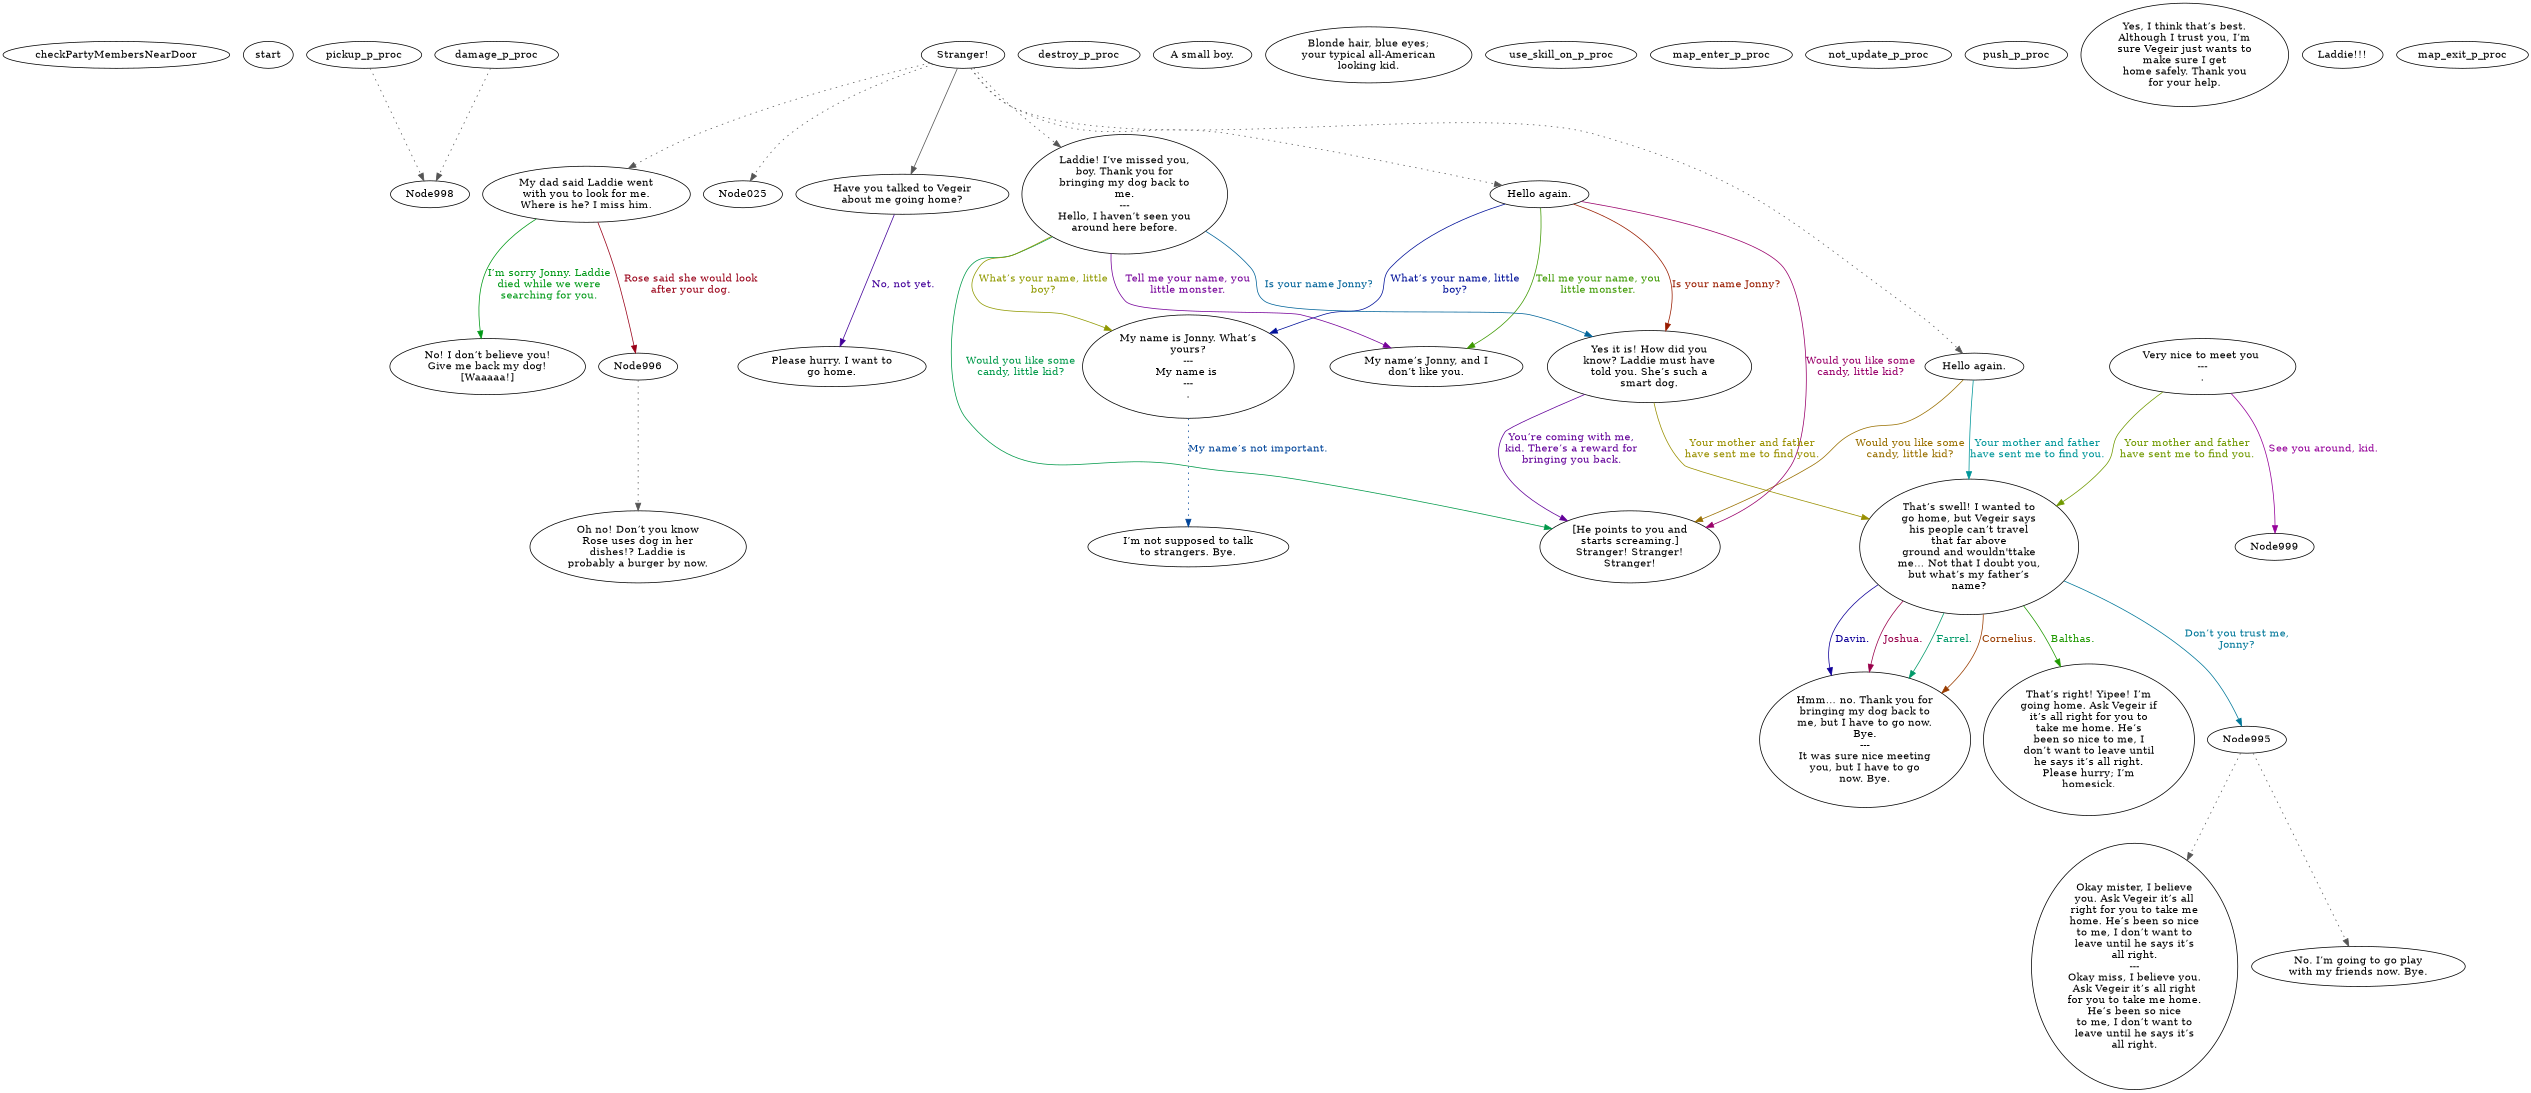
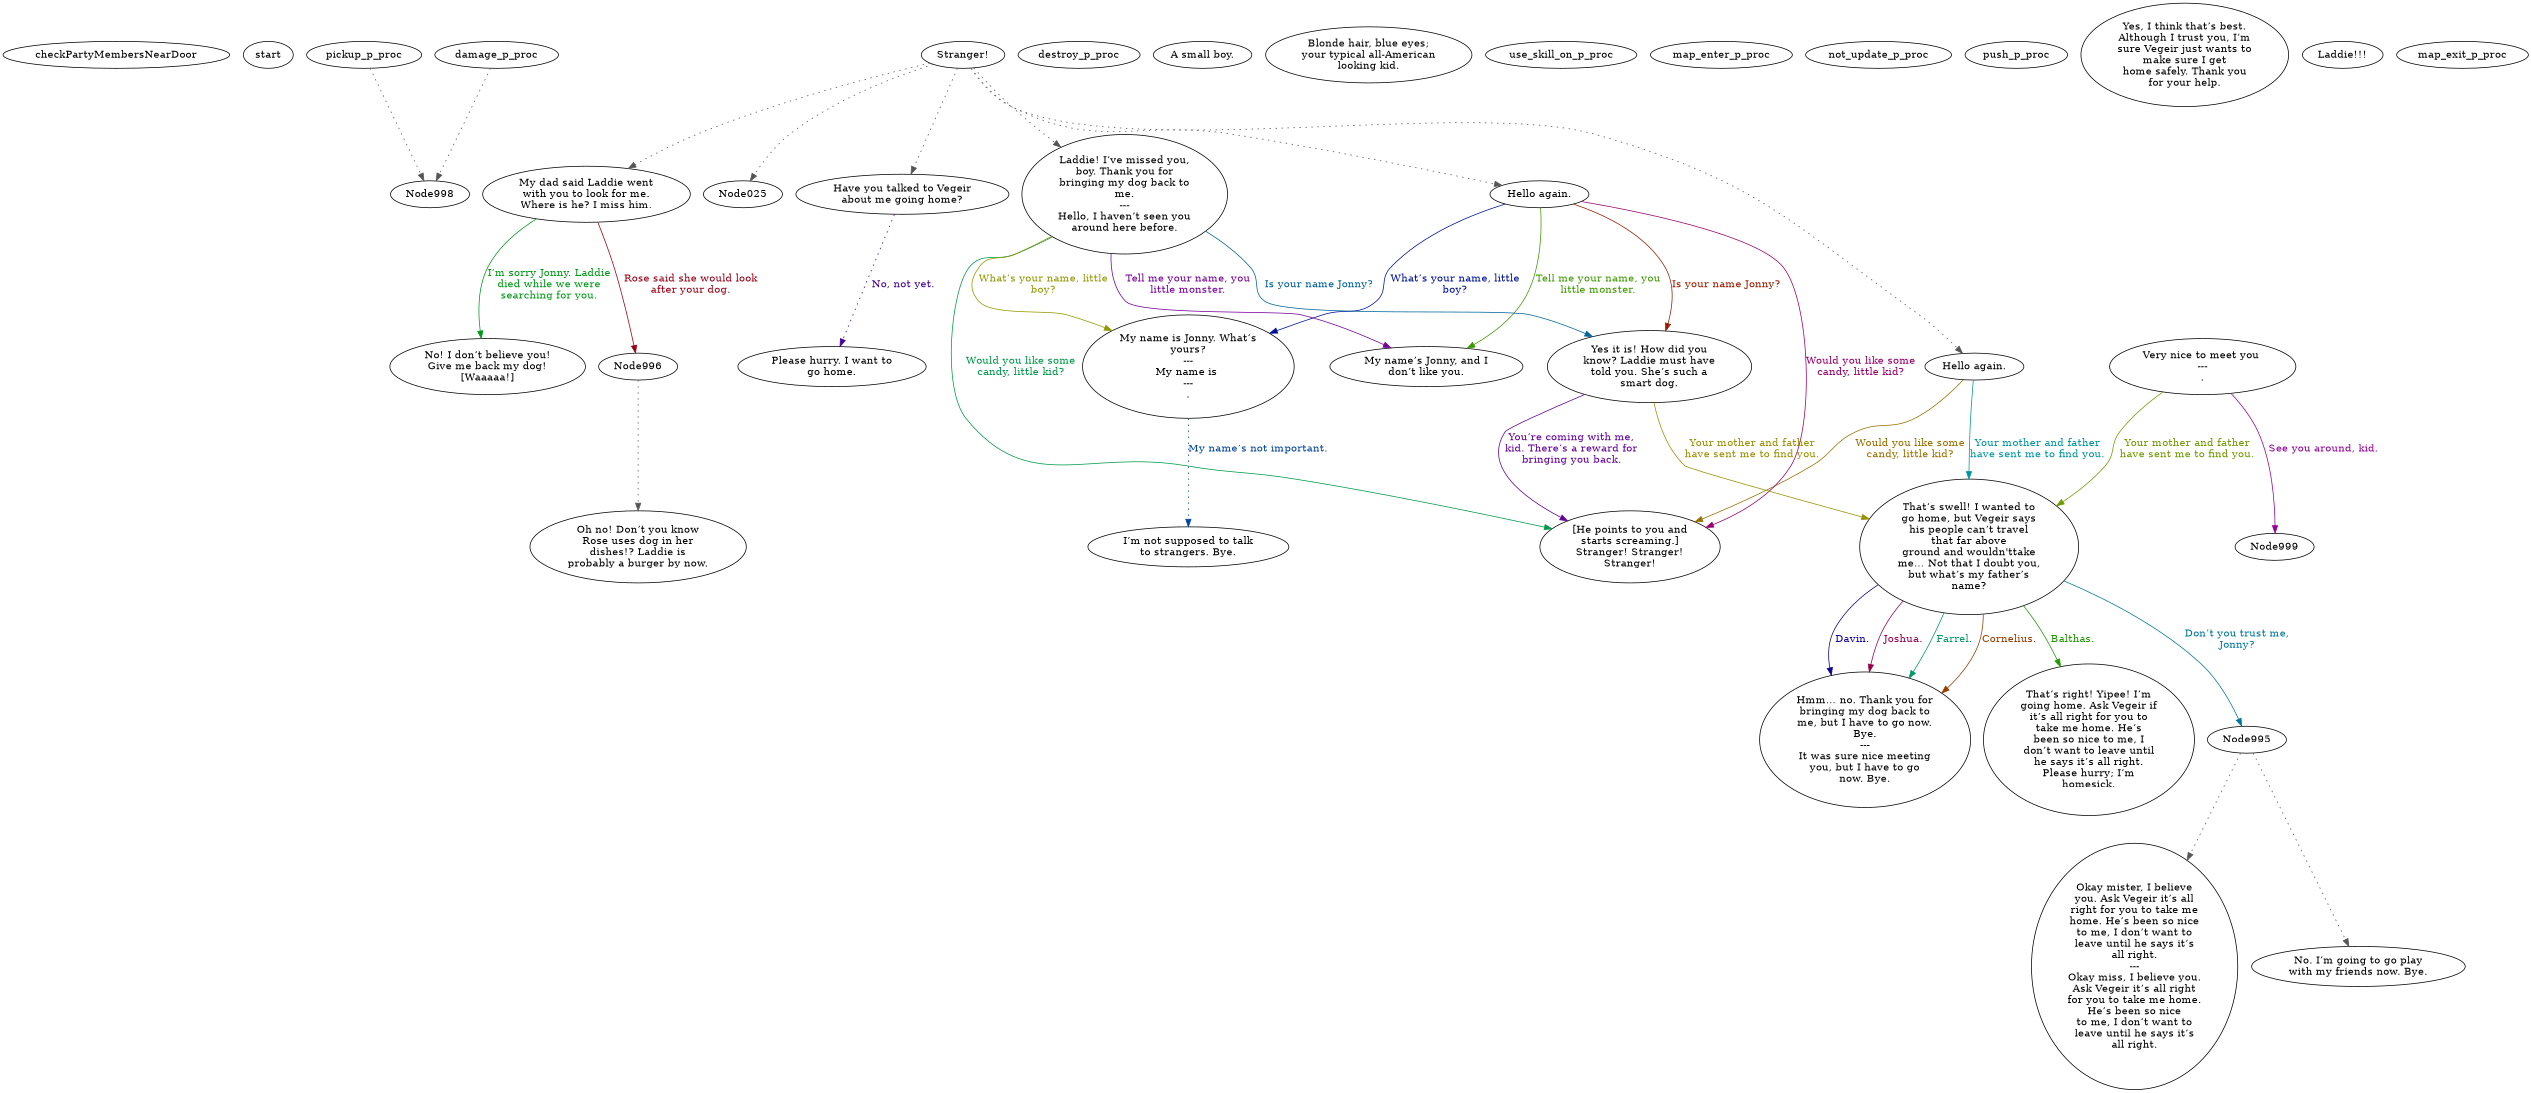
(936, 118) -> (936, 118)
(869, 277) -> (869, 277)
